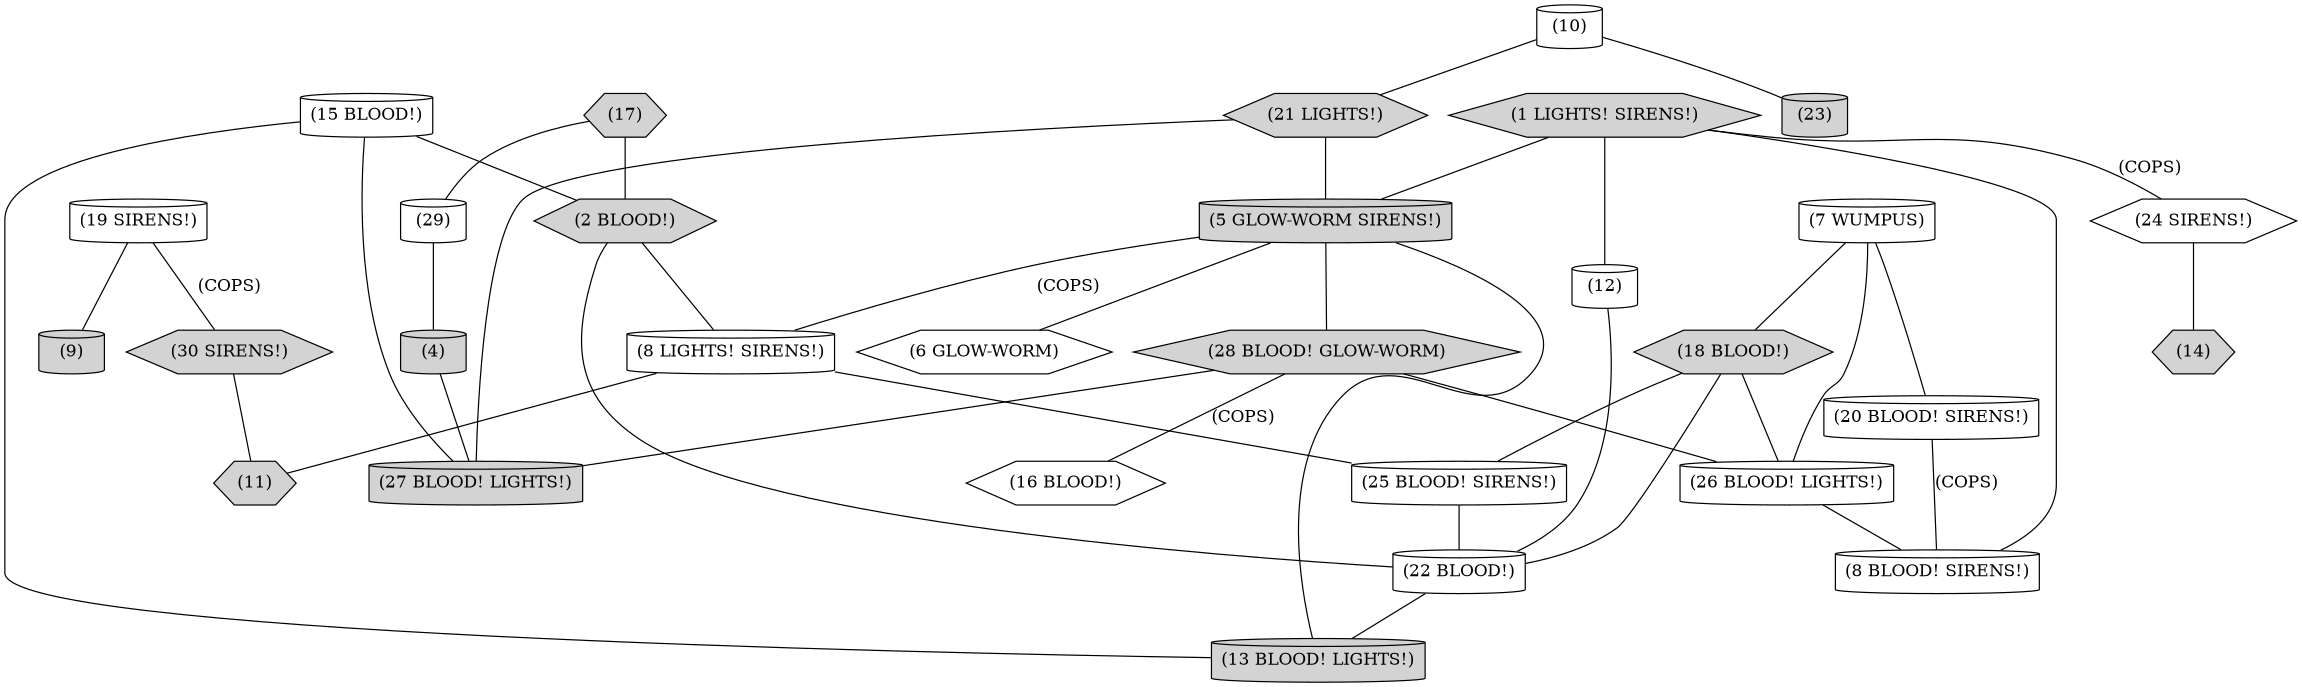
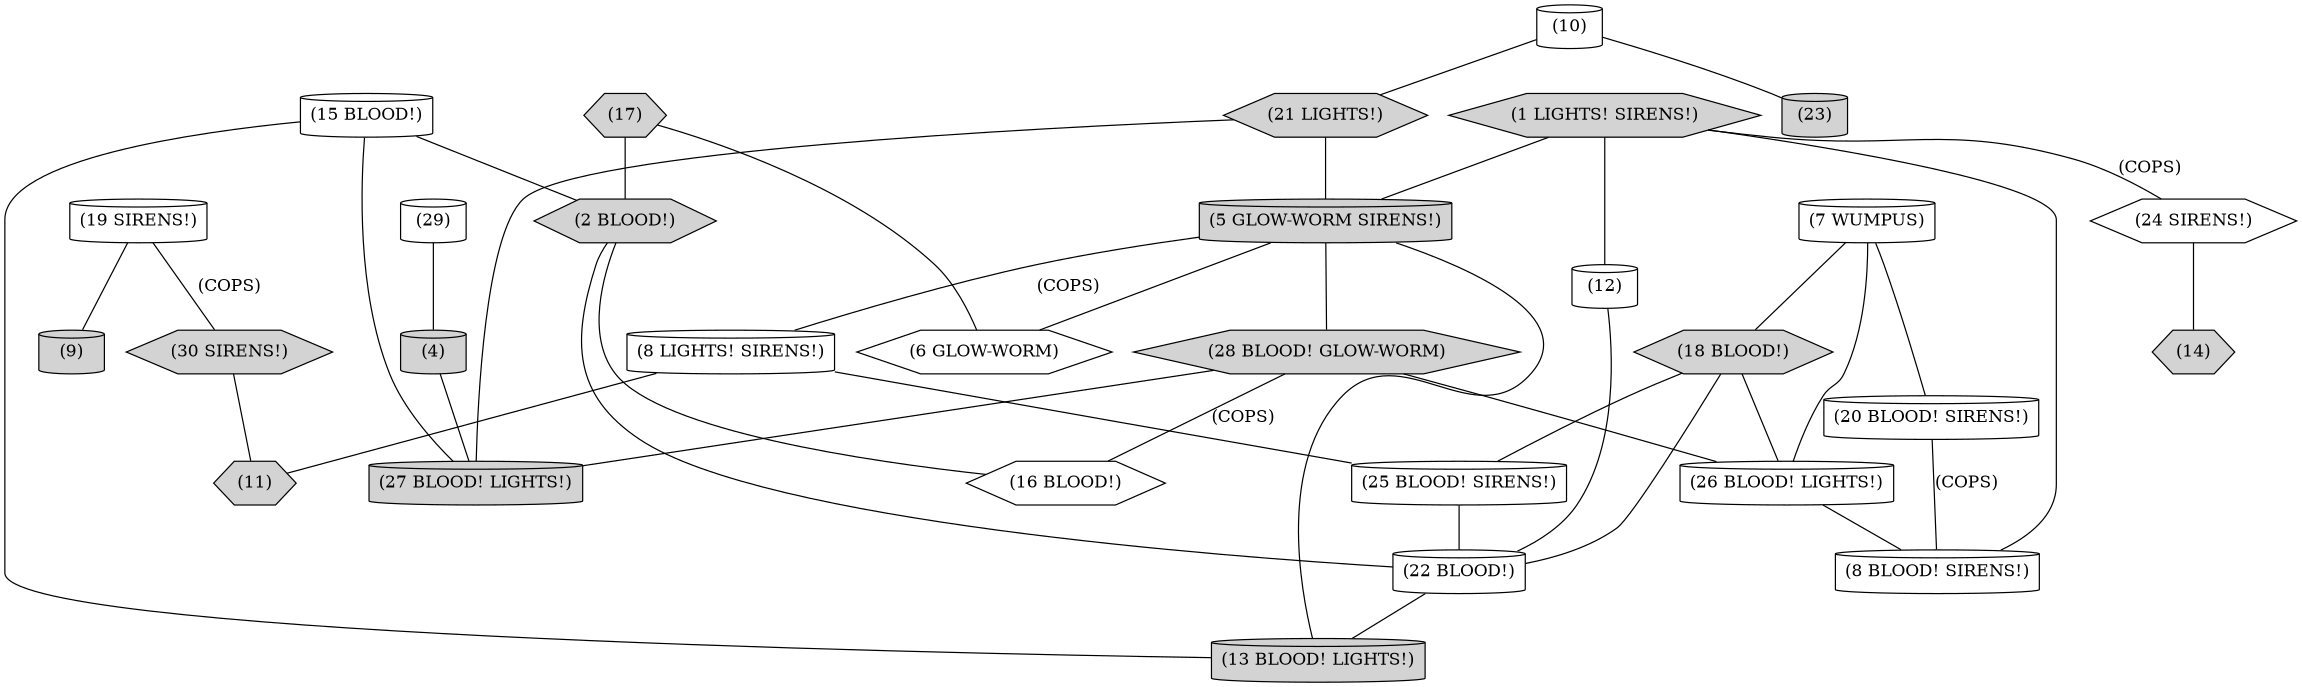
(509, 145) -> (838, 198)
(678, 286) -> (727, 429)
